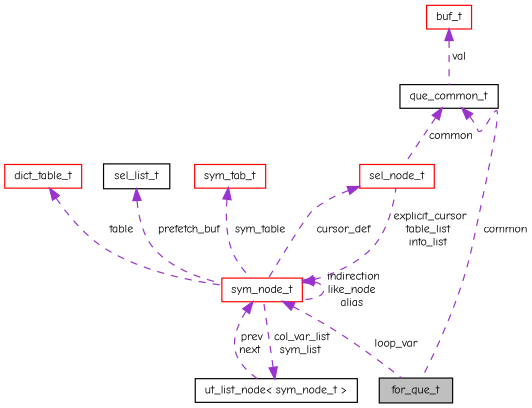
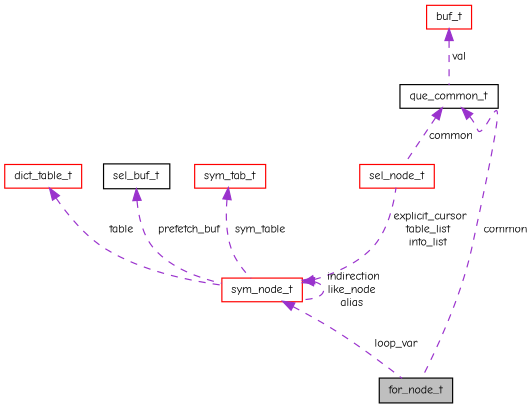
(137, 176) -> (137, 176)
(301, 227) -> none
(276, 390) -> none
(416, 390) -> (416, 390)
